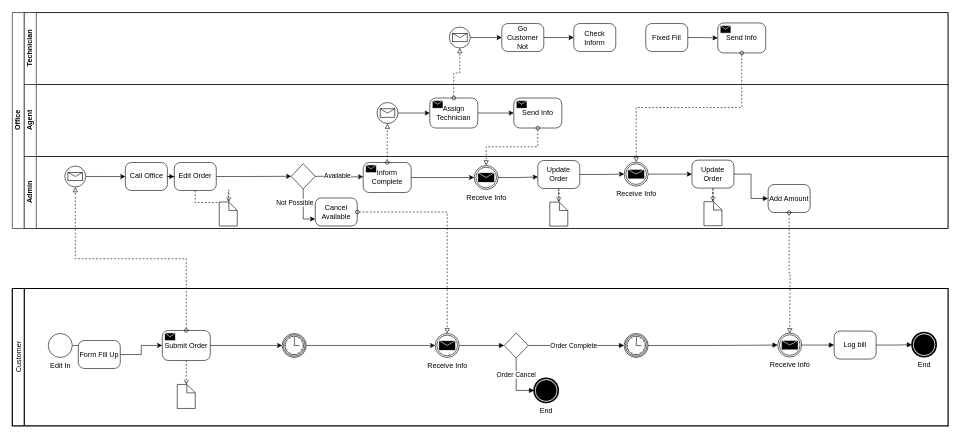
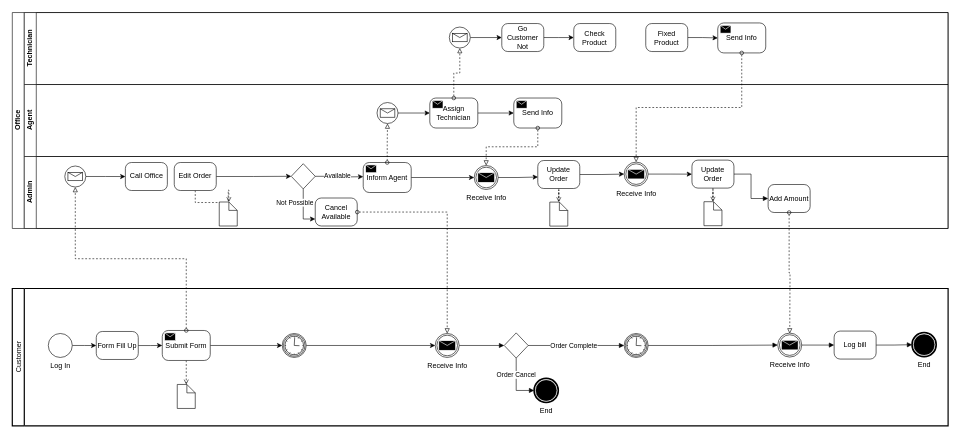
(595, 38) -> (595, 38)
(667, 38) -> (667, 38)
(170, 176) -> none
(387, 177) -> (387, 177)
(186, 345) -> (186, 345)
(99, 354) -> (117, 345)
(61, 366) -> (61, 366)
